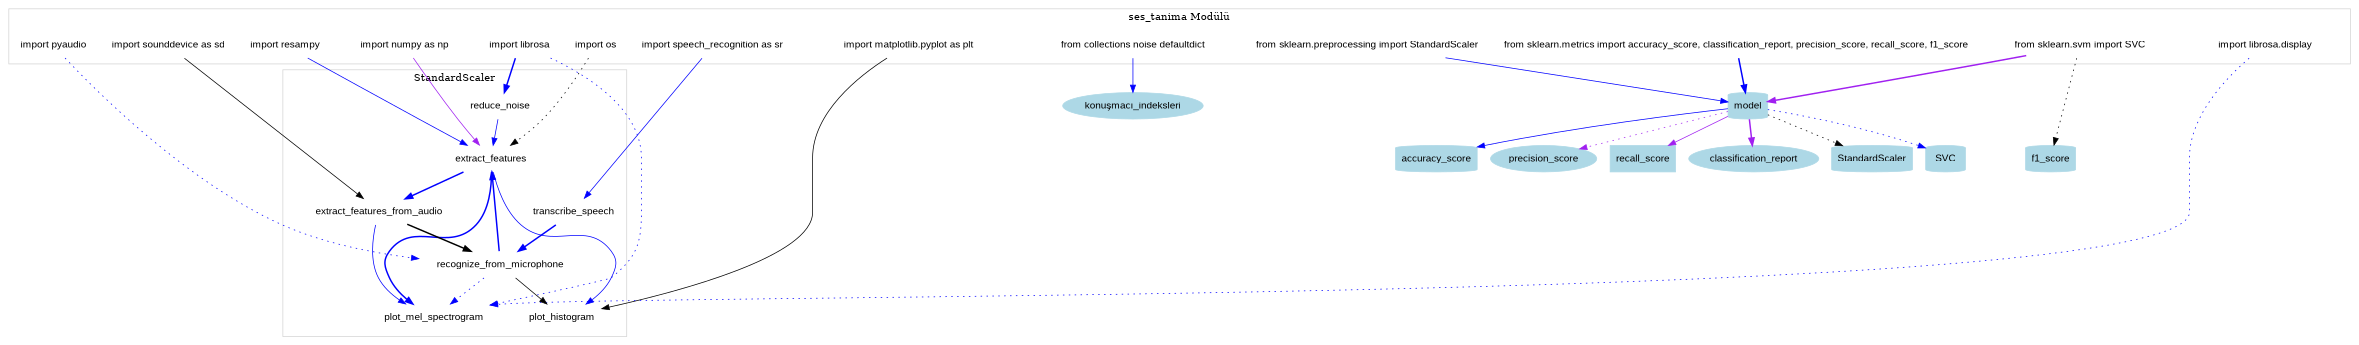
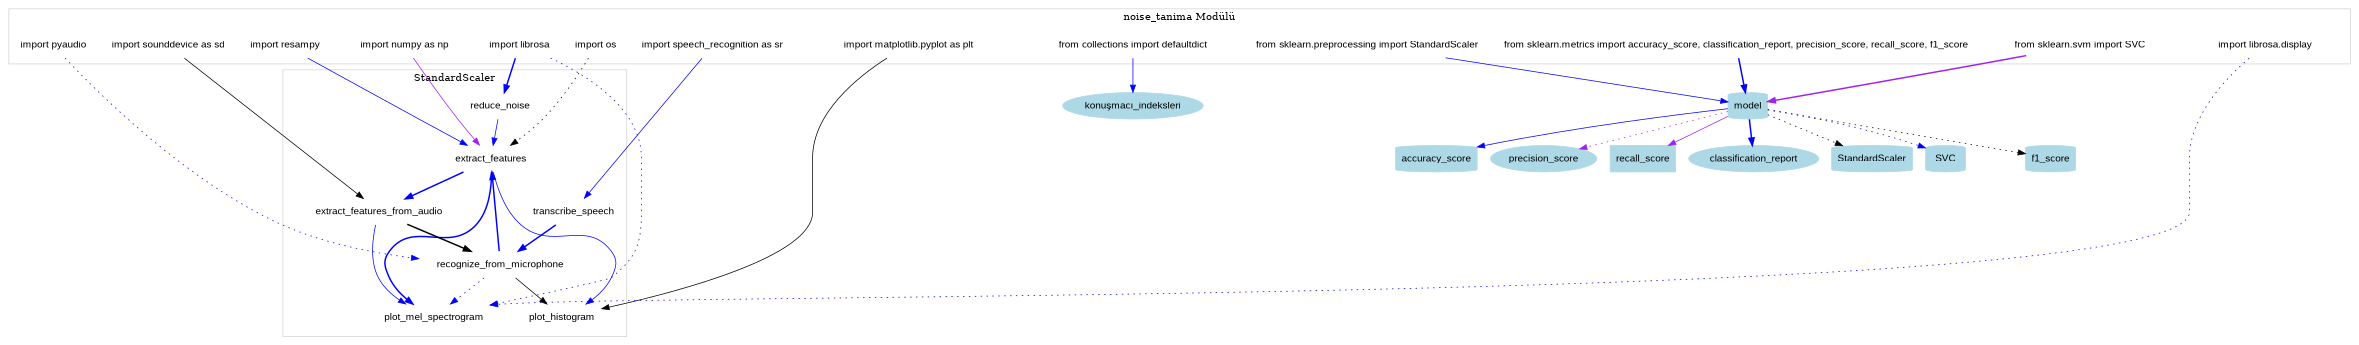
(1180, 17) -> (1180, 17)
(1133, 45) -> (1133, 45)
(2066, 98) -> (1893, 131)
(1750, 129) -> (1750, 129)
